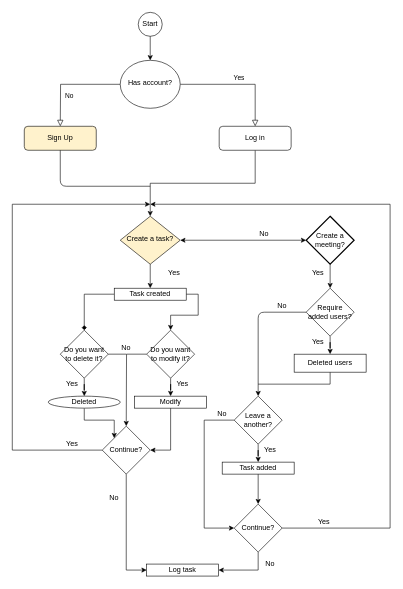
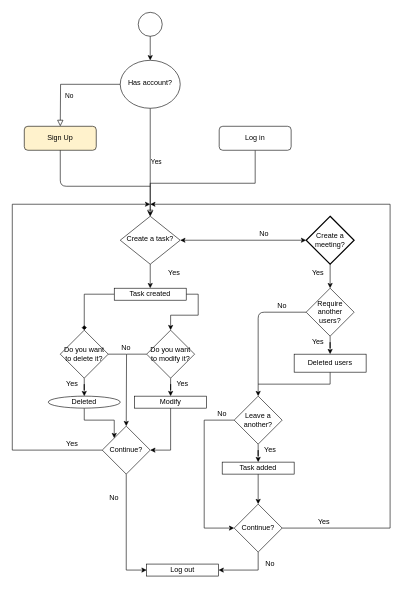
(150, 24) -> none
(235, 84) -> (150, 145)
(150, 240) -> (150, 240)
(330, 312) -> (330, 312)
(183, 570) -> (183, 570)
